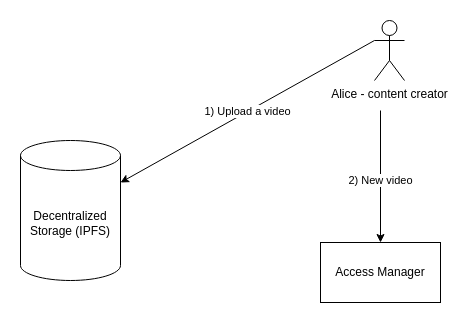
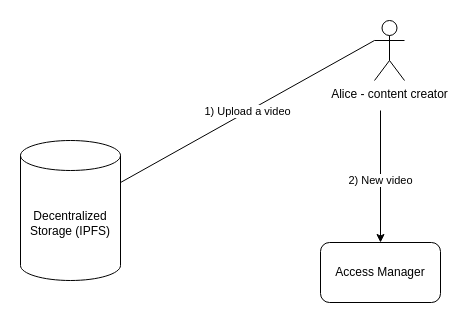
(128, 178) -> (126, 180)
(381, 273) -> (381, 273)
